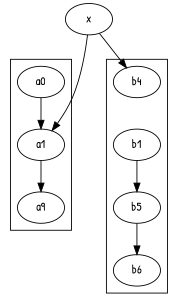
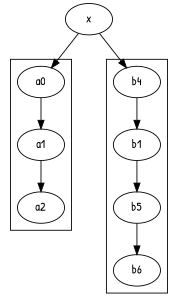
(78, 81) -> (68, 47)
none -> (137, 109)
(41, 208) -> (41, 208)
